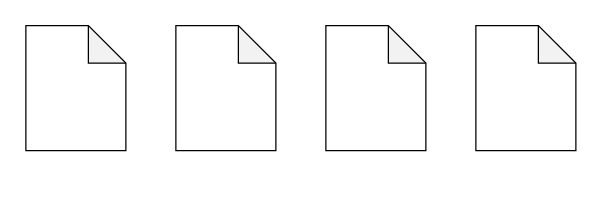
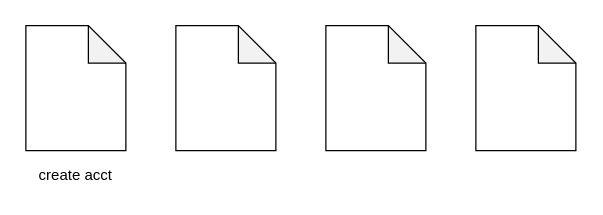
none -> (76, 176)
